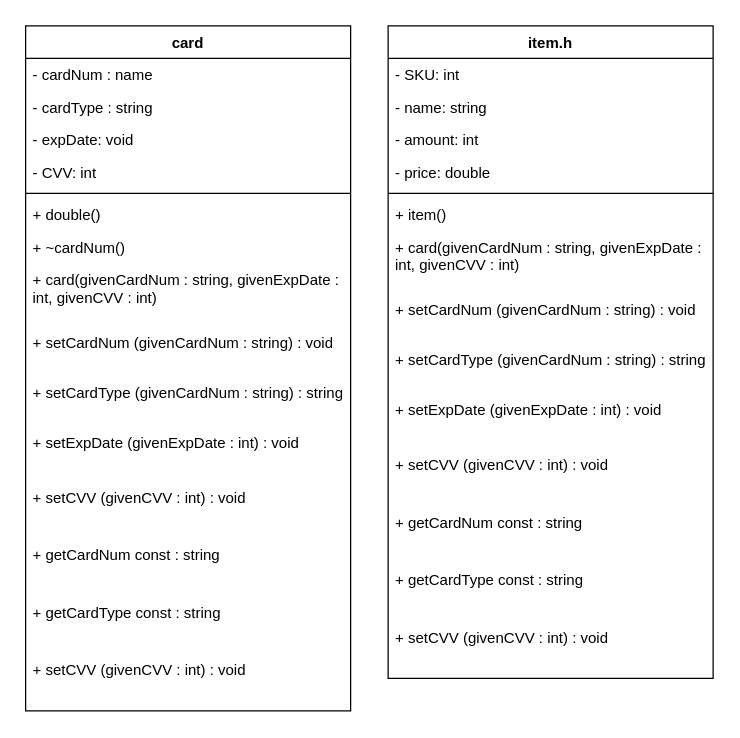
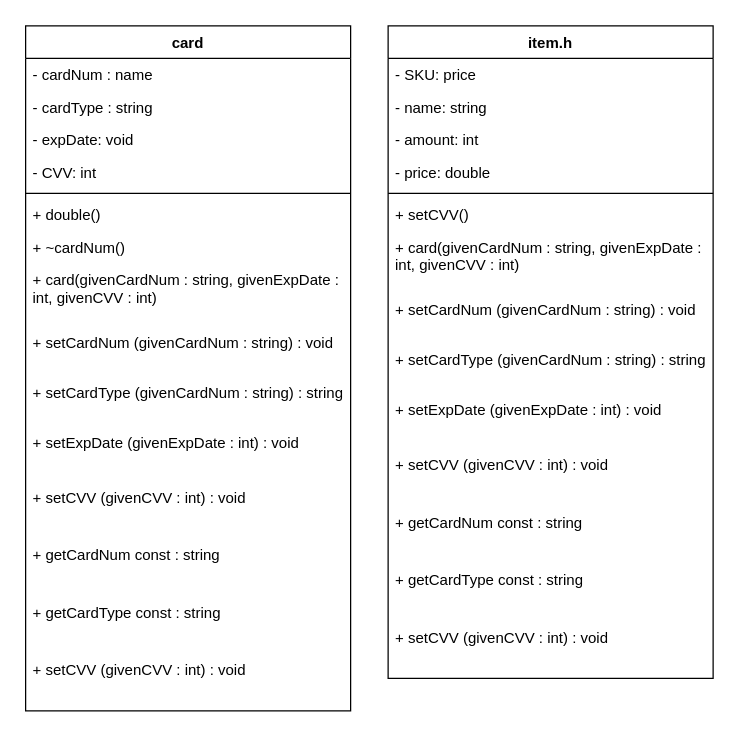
(429, 75) -> (438, 75)
(425, 215) -> (435, 215)
